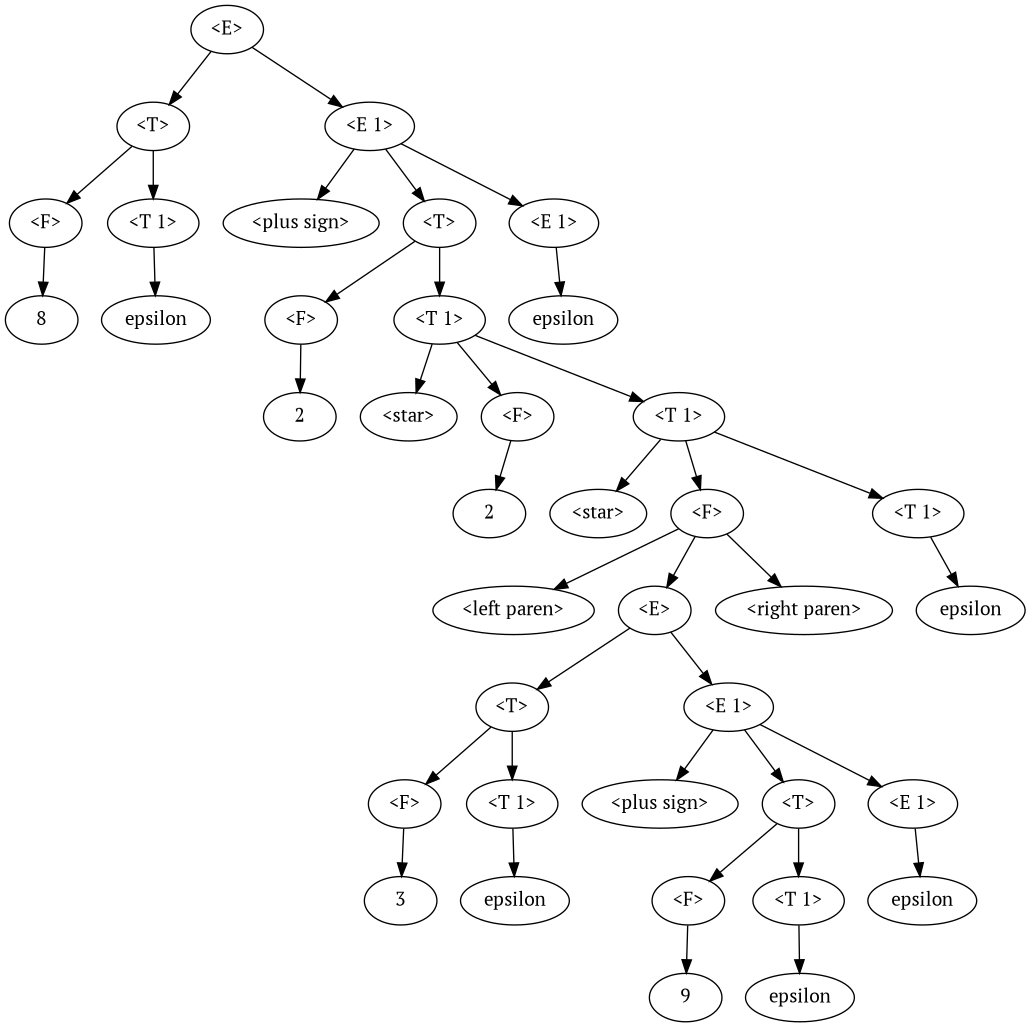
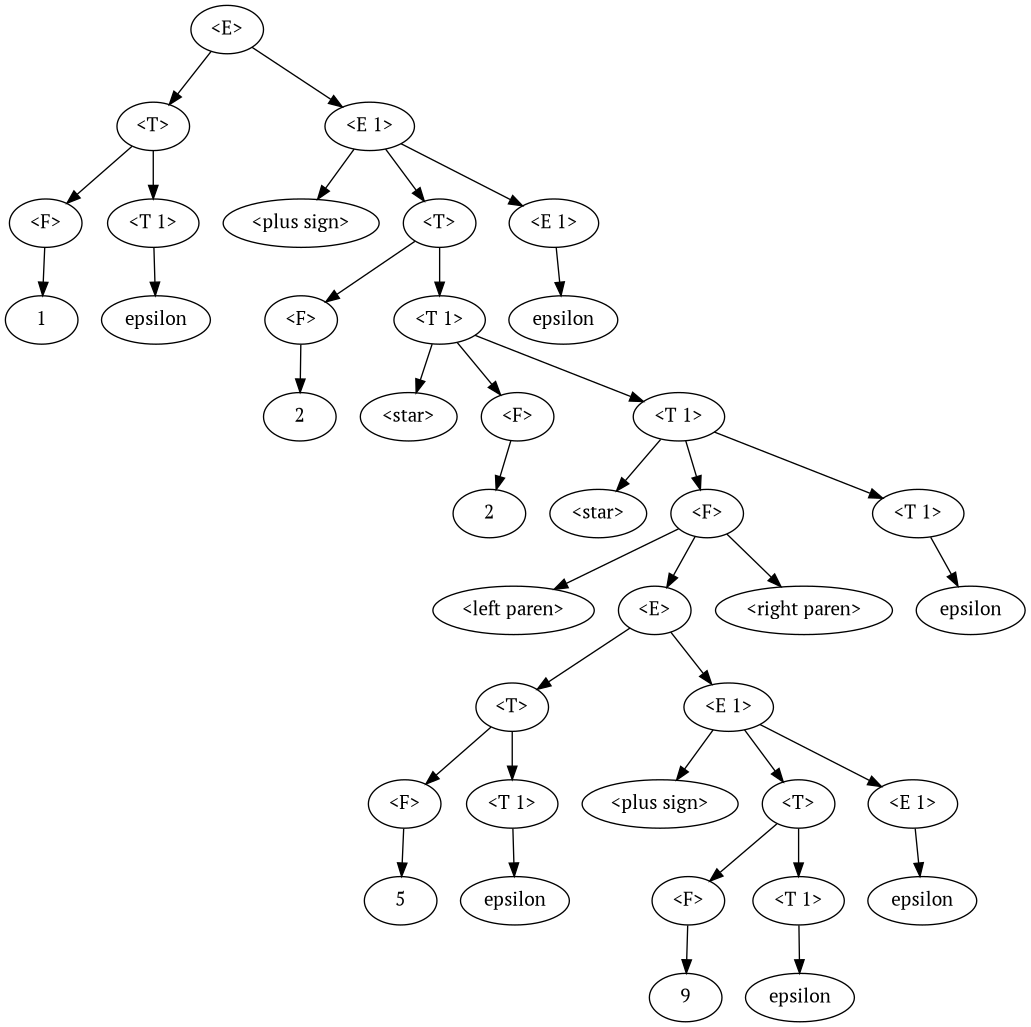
(42, 320) -> (42, 320)
(401, 901) -> (401, 901)
